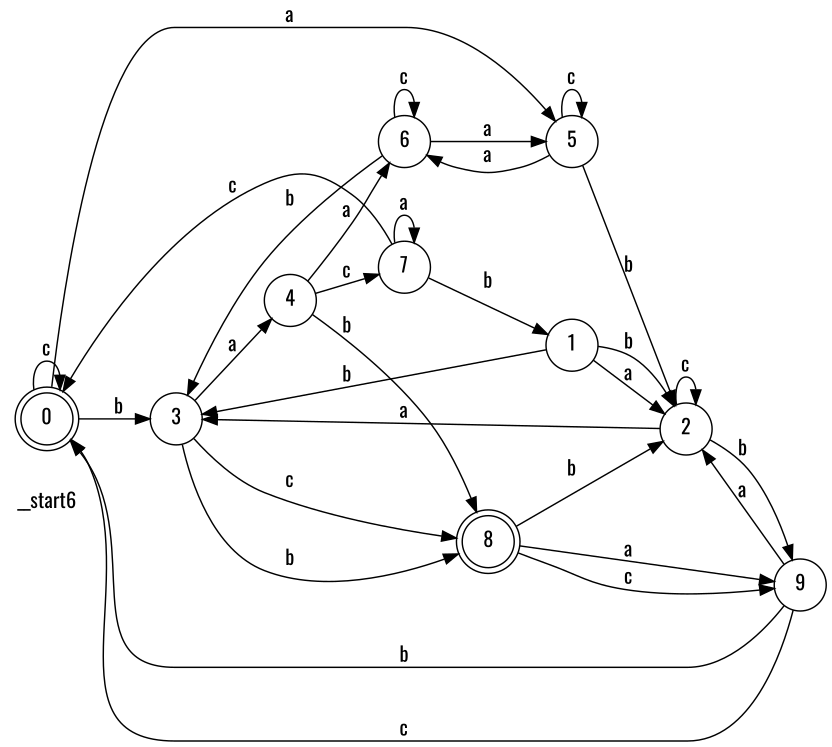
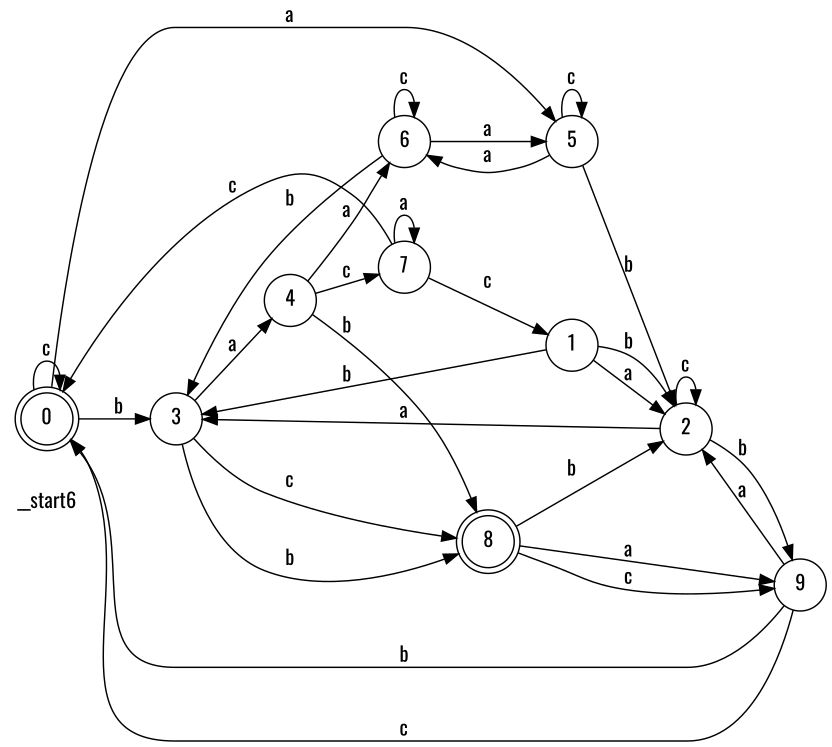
(488, 282) -> (488, 282)
